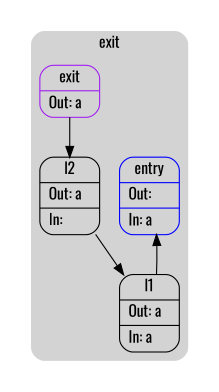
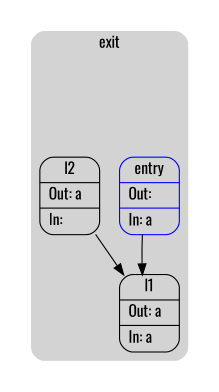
(70, 91) -> none
(157, 260) -> (142, 249)
